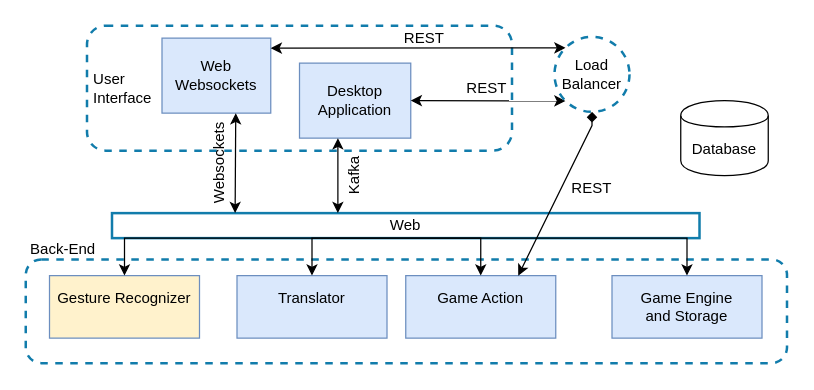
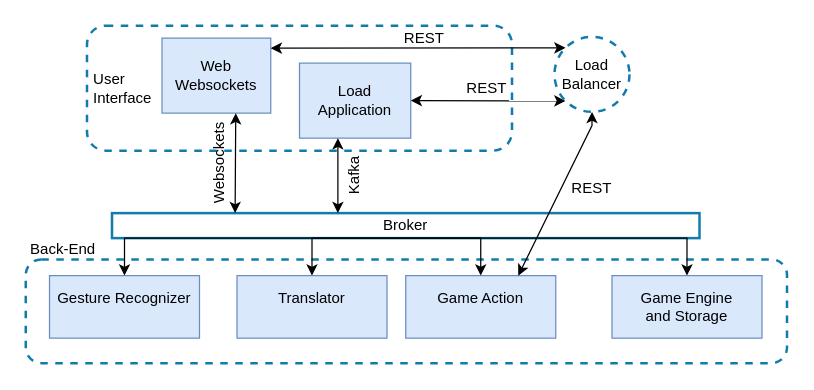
(355, 101) -> (355, 101)
(592, 123) -> (592, 122)
(724, 138) -> none
(406, 226) -> (406, 226)
(124, 307) -> (124, 307)
